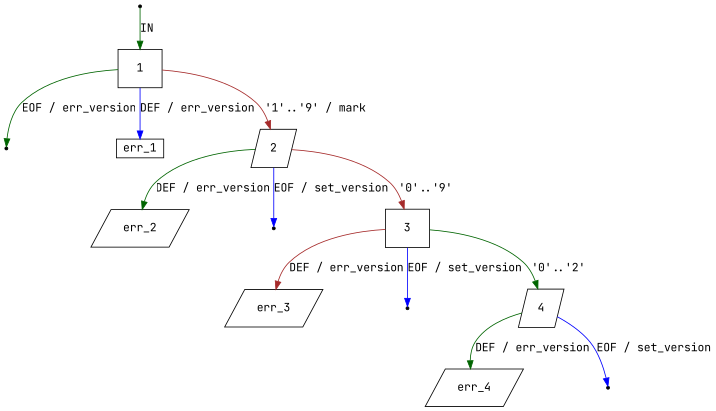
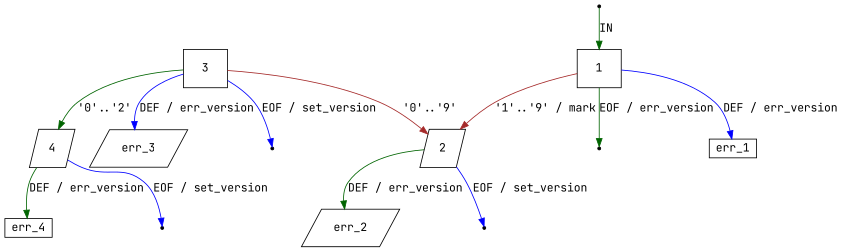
(354, 162) -> (329, 86)
(324, 242) -> (151, 90)
(474, 388) -> (29, 228)
